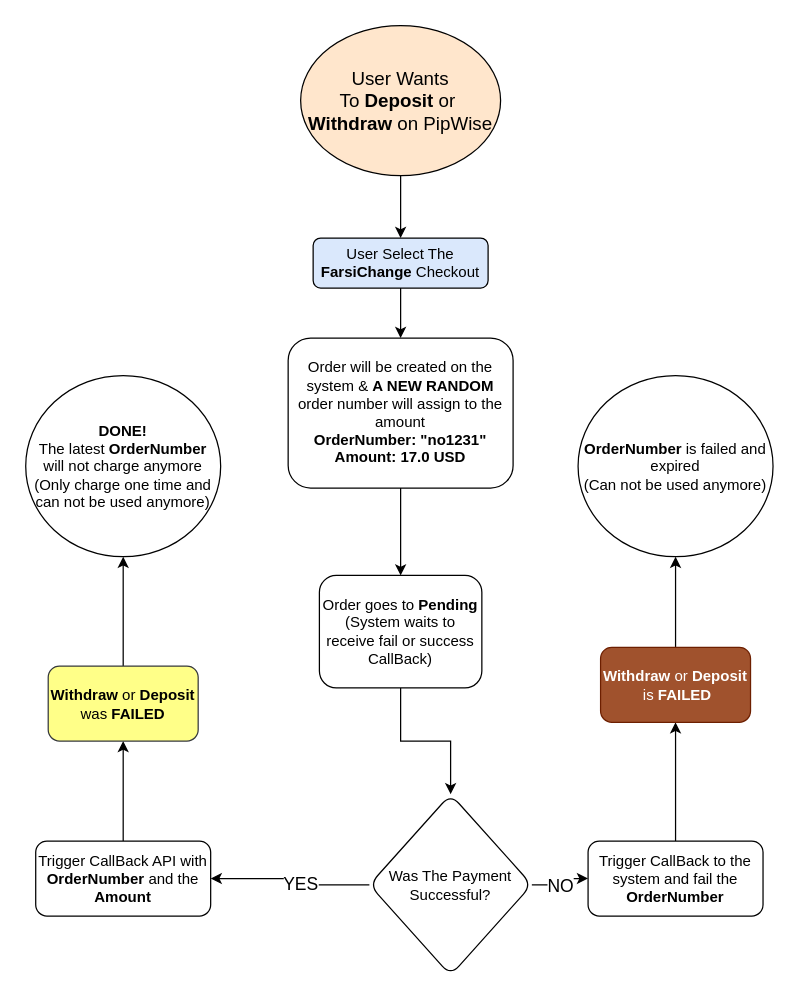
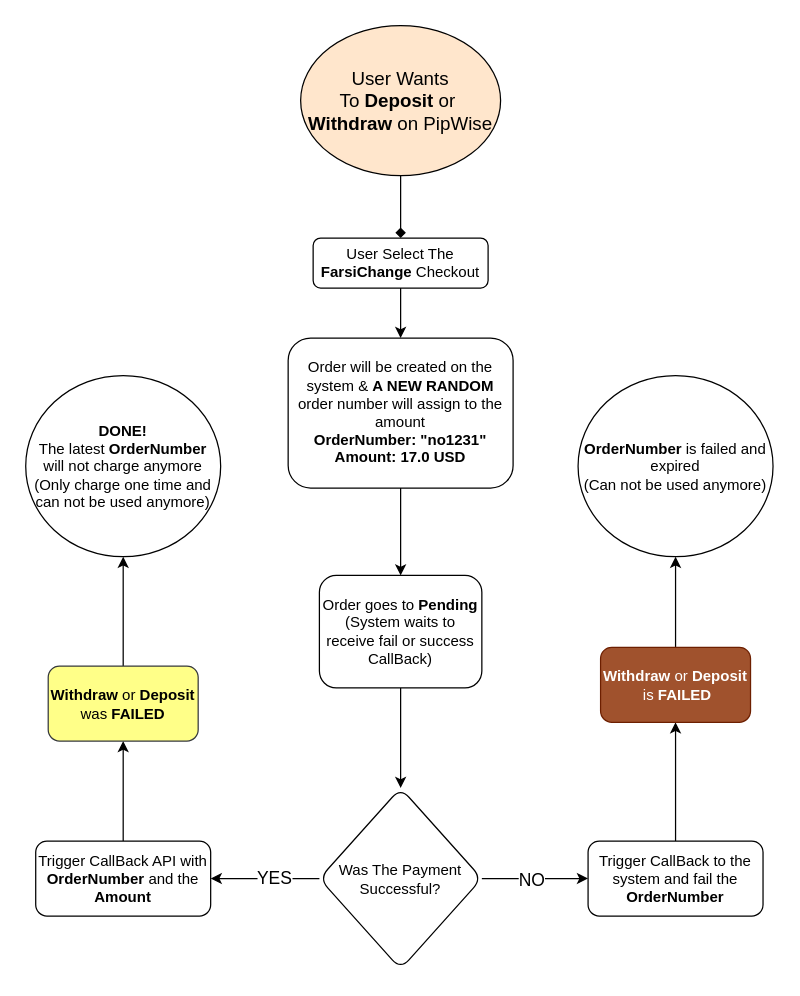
(401, 228) -> (401, 227)
(401, 263) -> (401, 263)
(451, 885) -> (401, 879)
